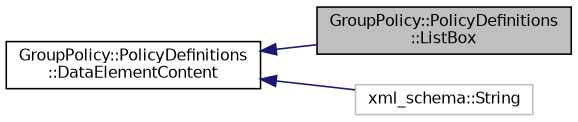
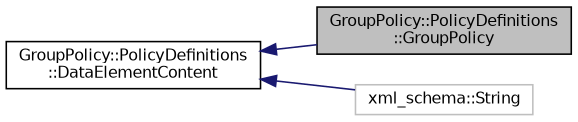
(444, 31) -> (444, 31)
